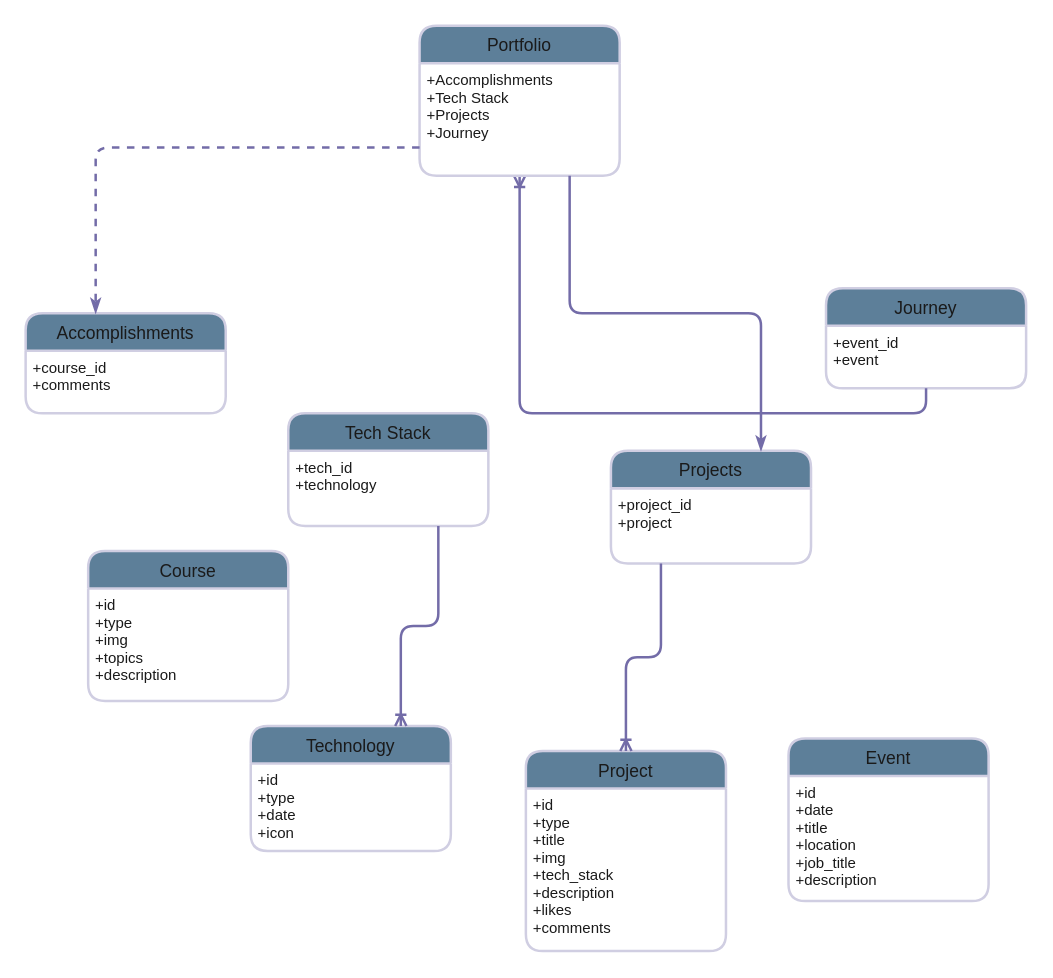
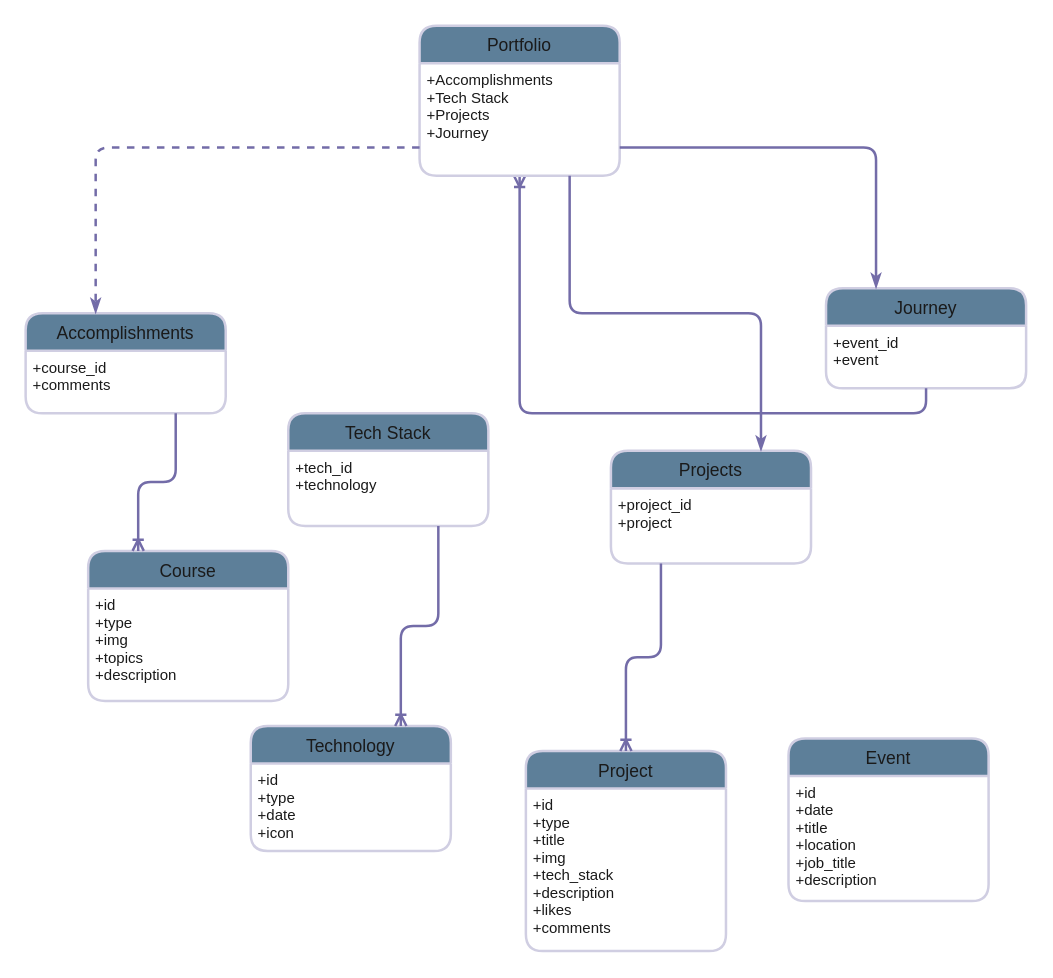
none -> (808, 148)
none -> (156, 482)
